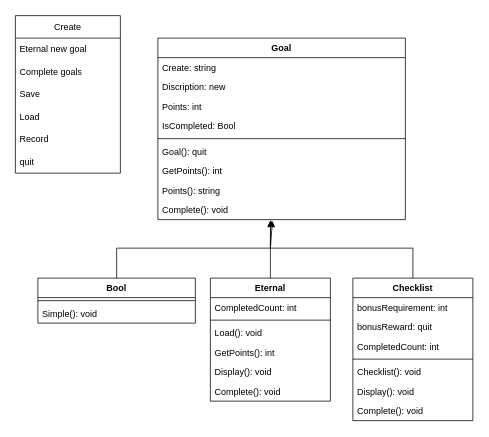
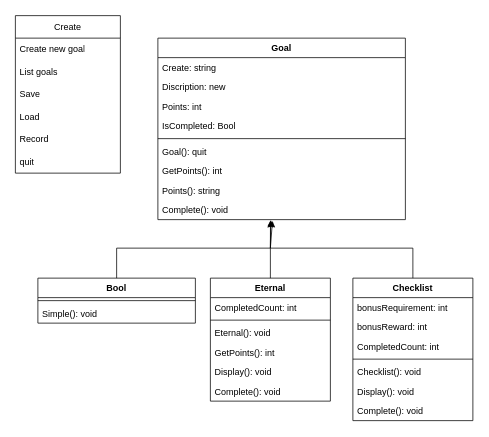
(56, 49) -> (54, 49)
(52, 72) -> (42, 72)
(396, 327) -> (394, 327)
(241, 333) -> (248, 333)
